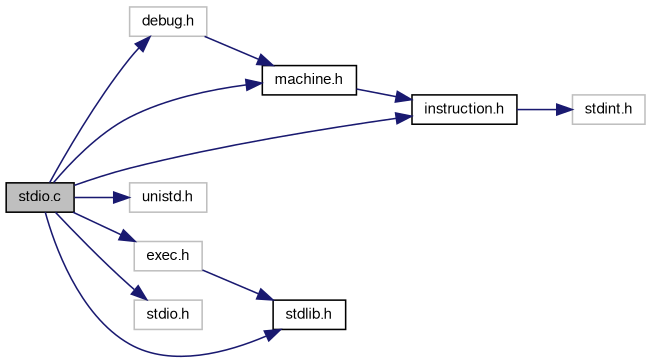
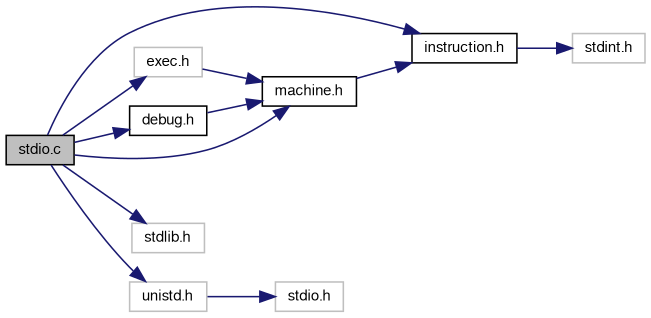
(168, 22) -> (168, 121)
(94, 252) -> (234, 297)
(231, 282) -> (225, 74)
(309, 315) -> (168, 238)
